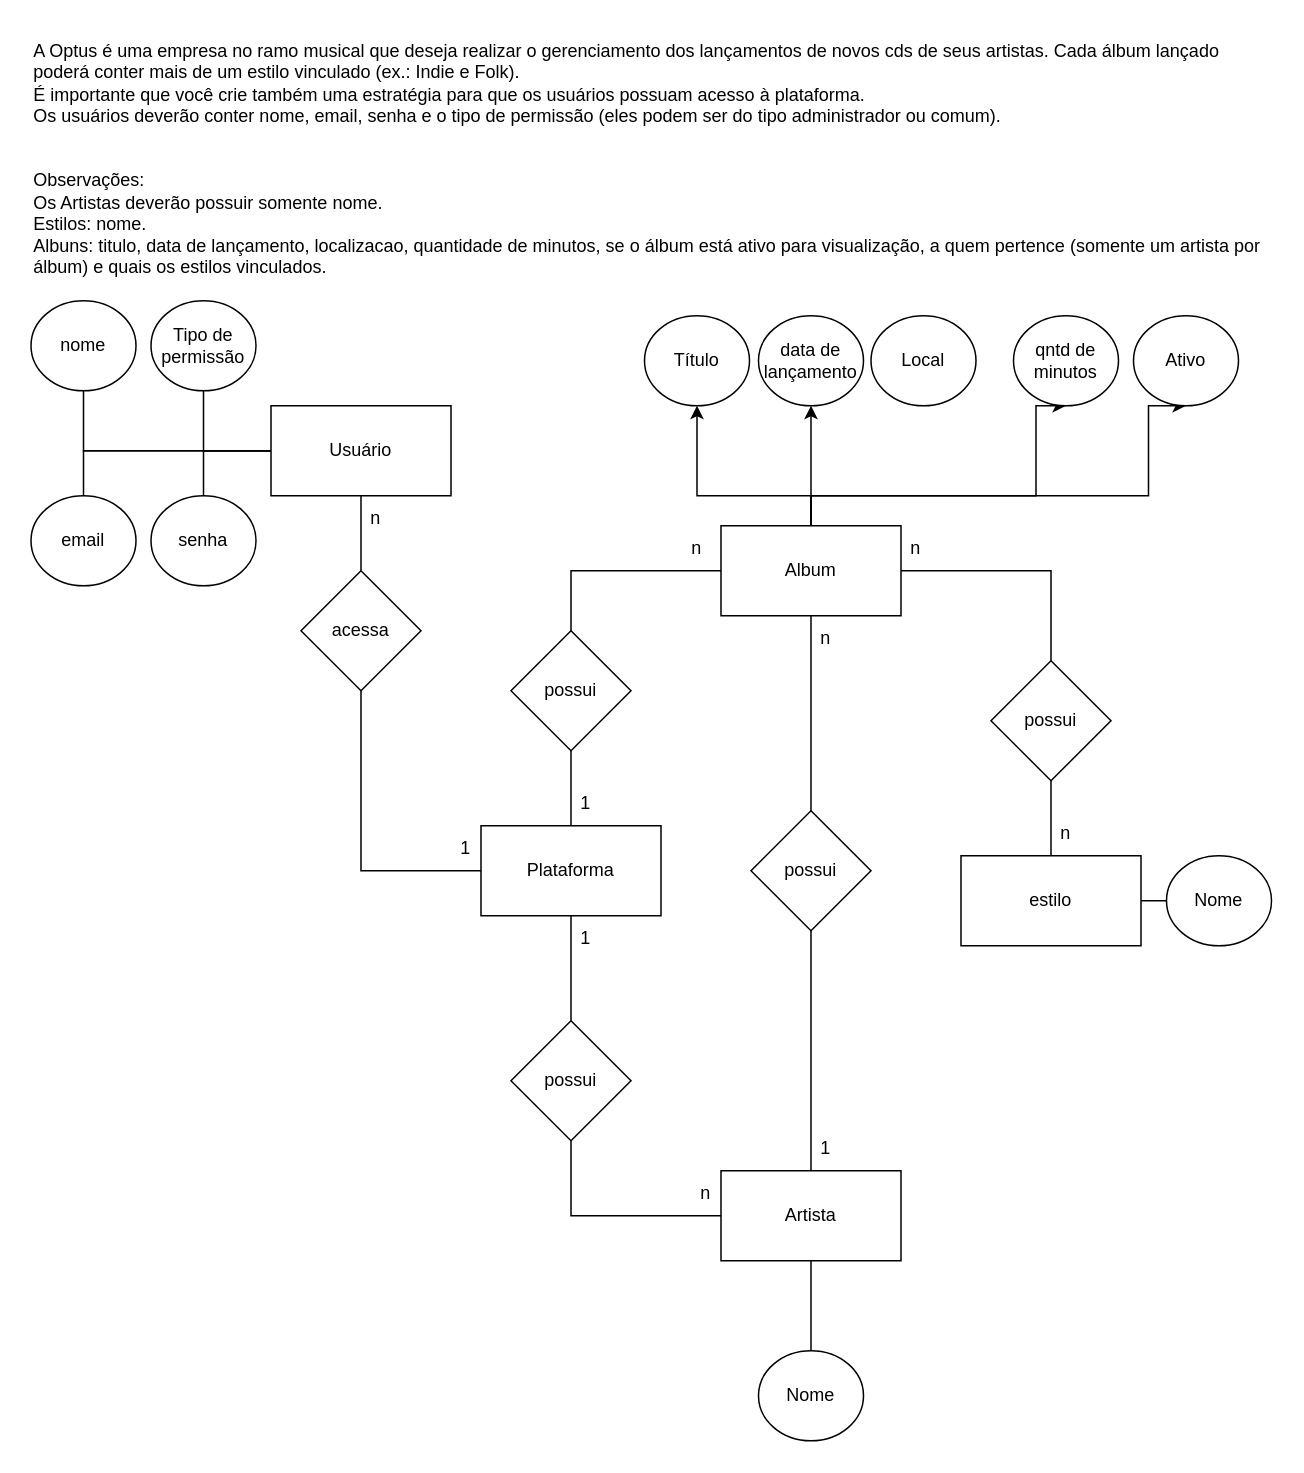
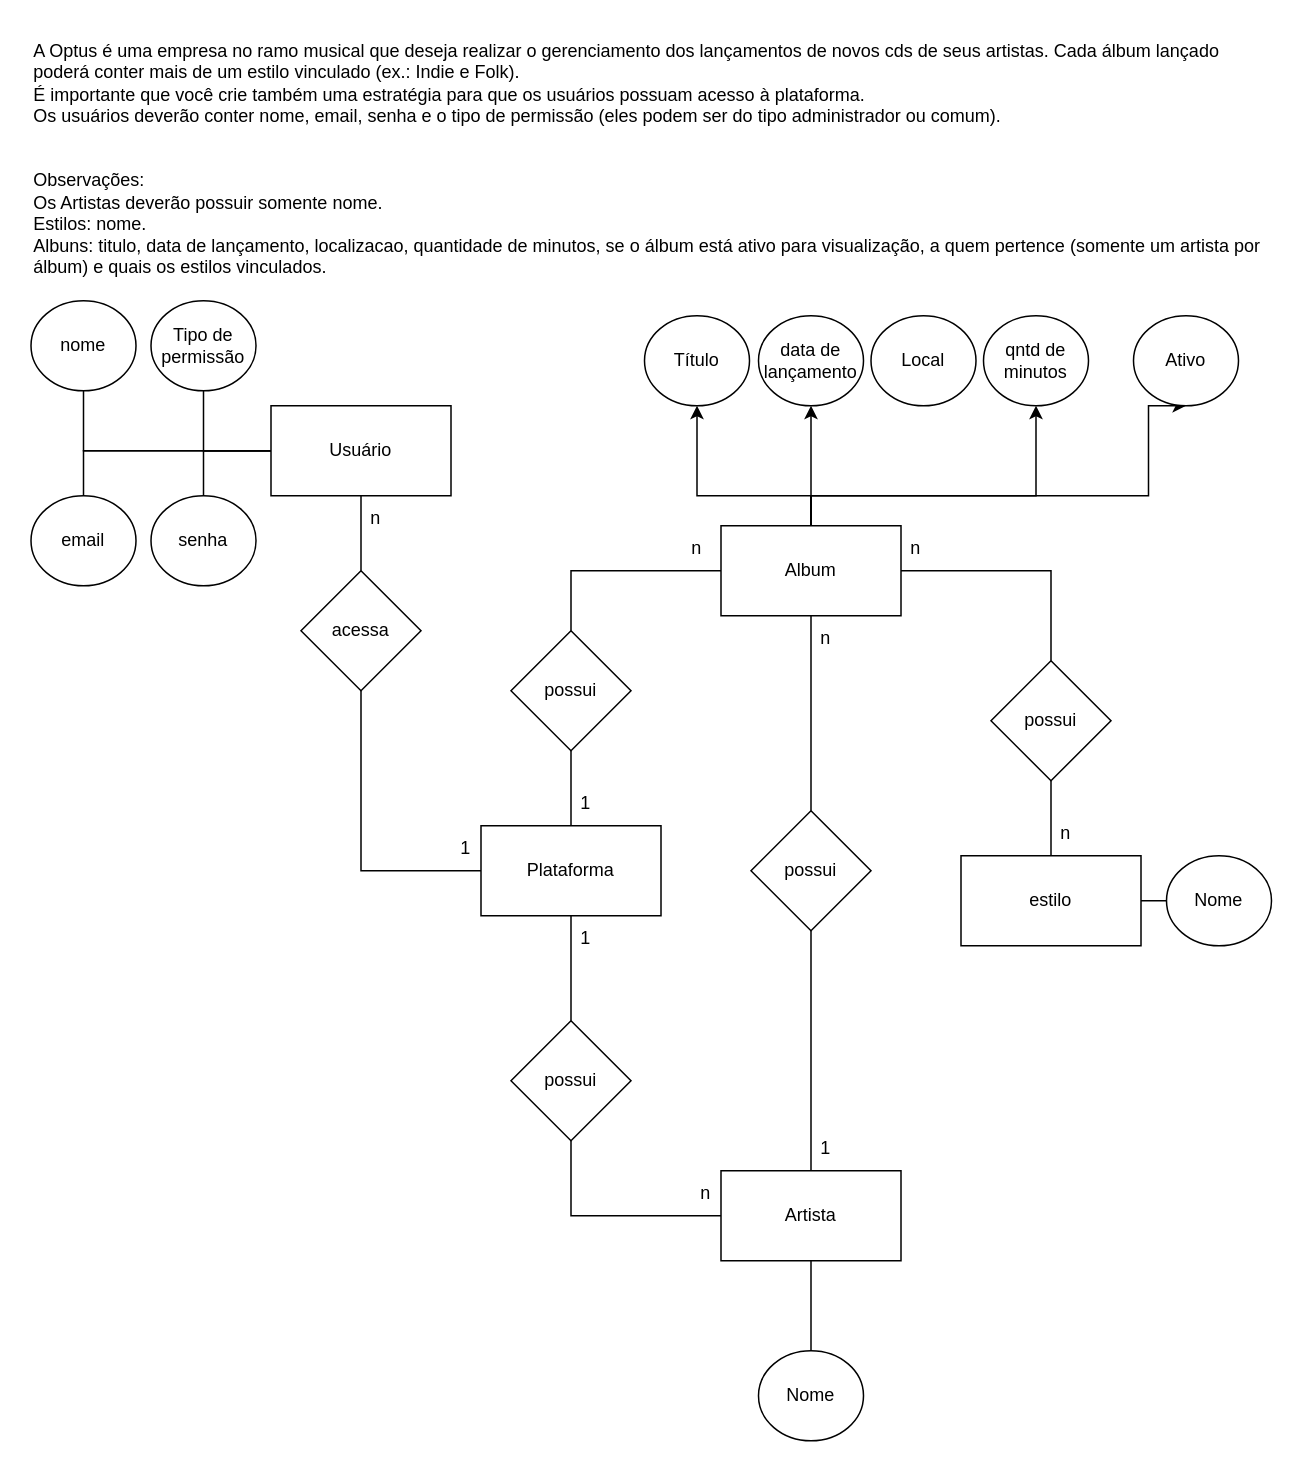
(1066, 361) -> (1036, 361)
